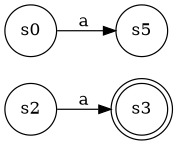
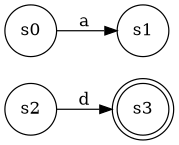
(142, 31) -> (143, 31)
(84, 100) -> (84, 100)
